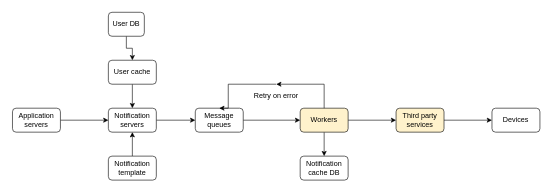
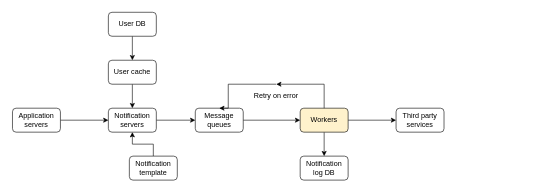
(126, 24) -> (132, 24)
(420, 120) -> (420, 120)
(486, 120) -> none
(516, 120) -> none
(132, 168) -> (153, 168)
(324, 168) -> (324, 168)
